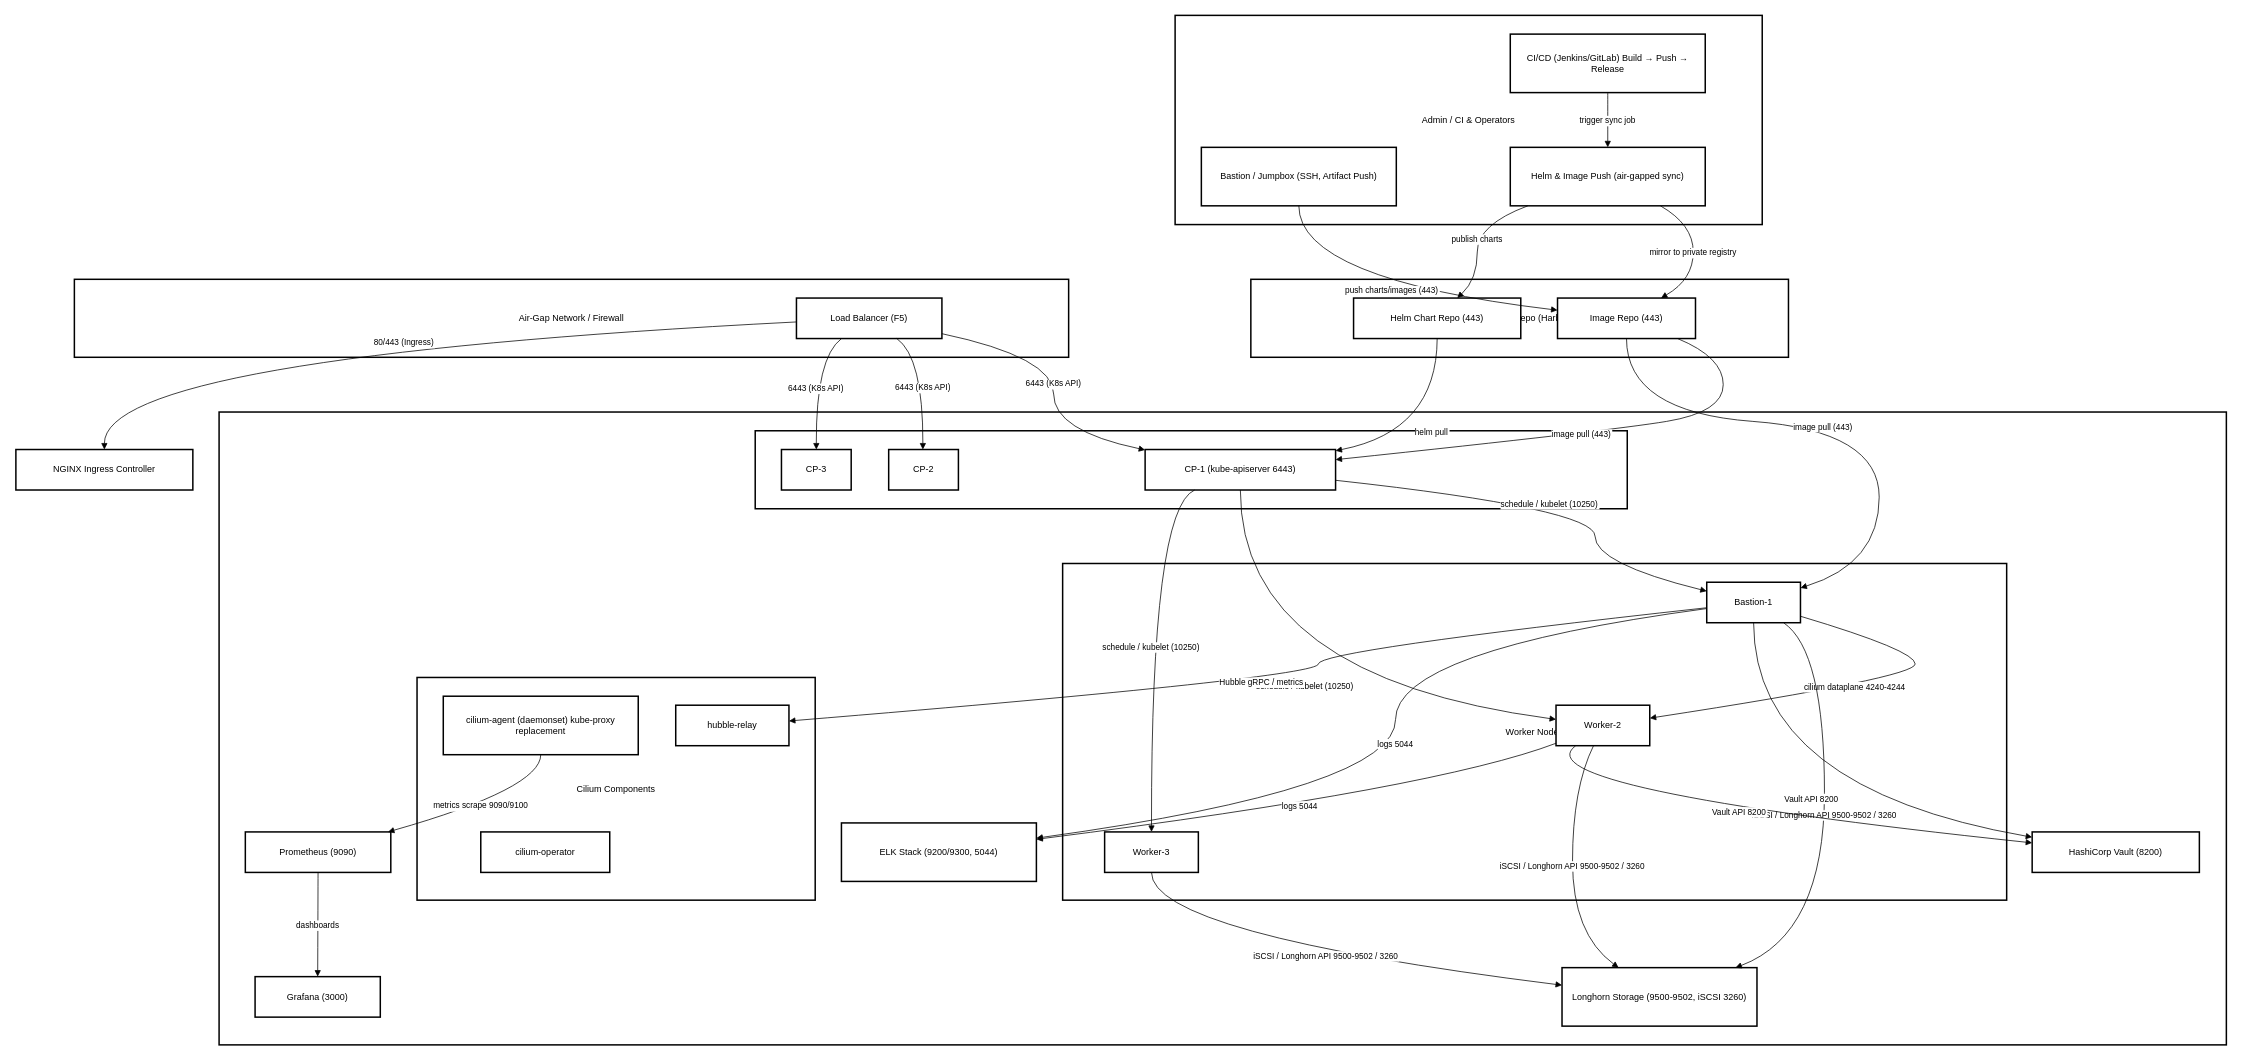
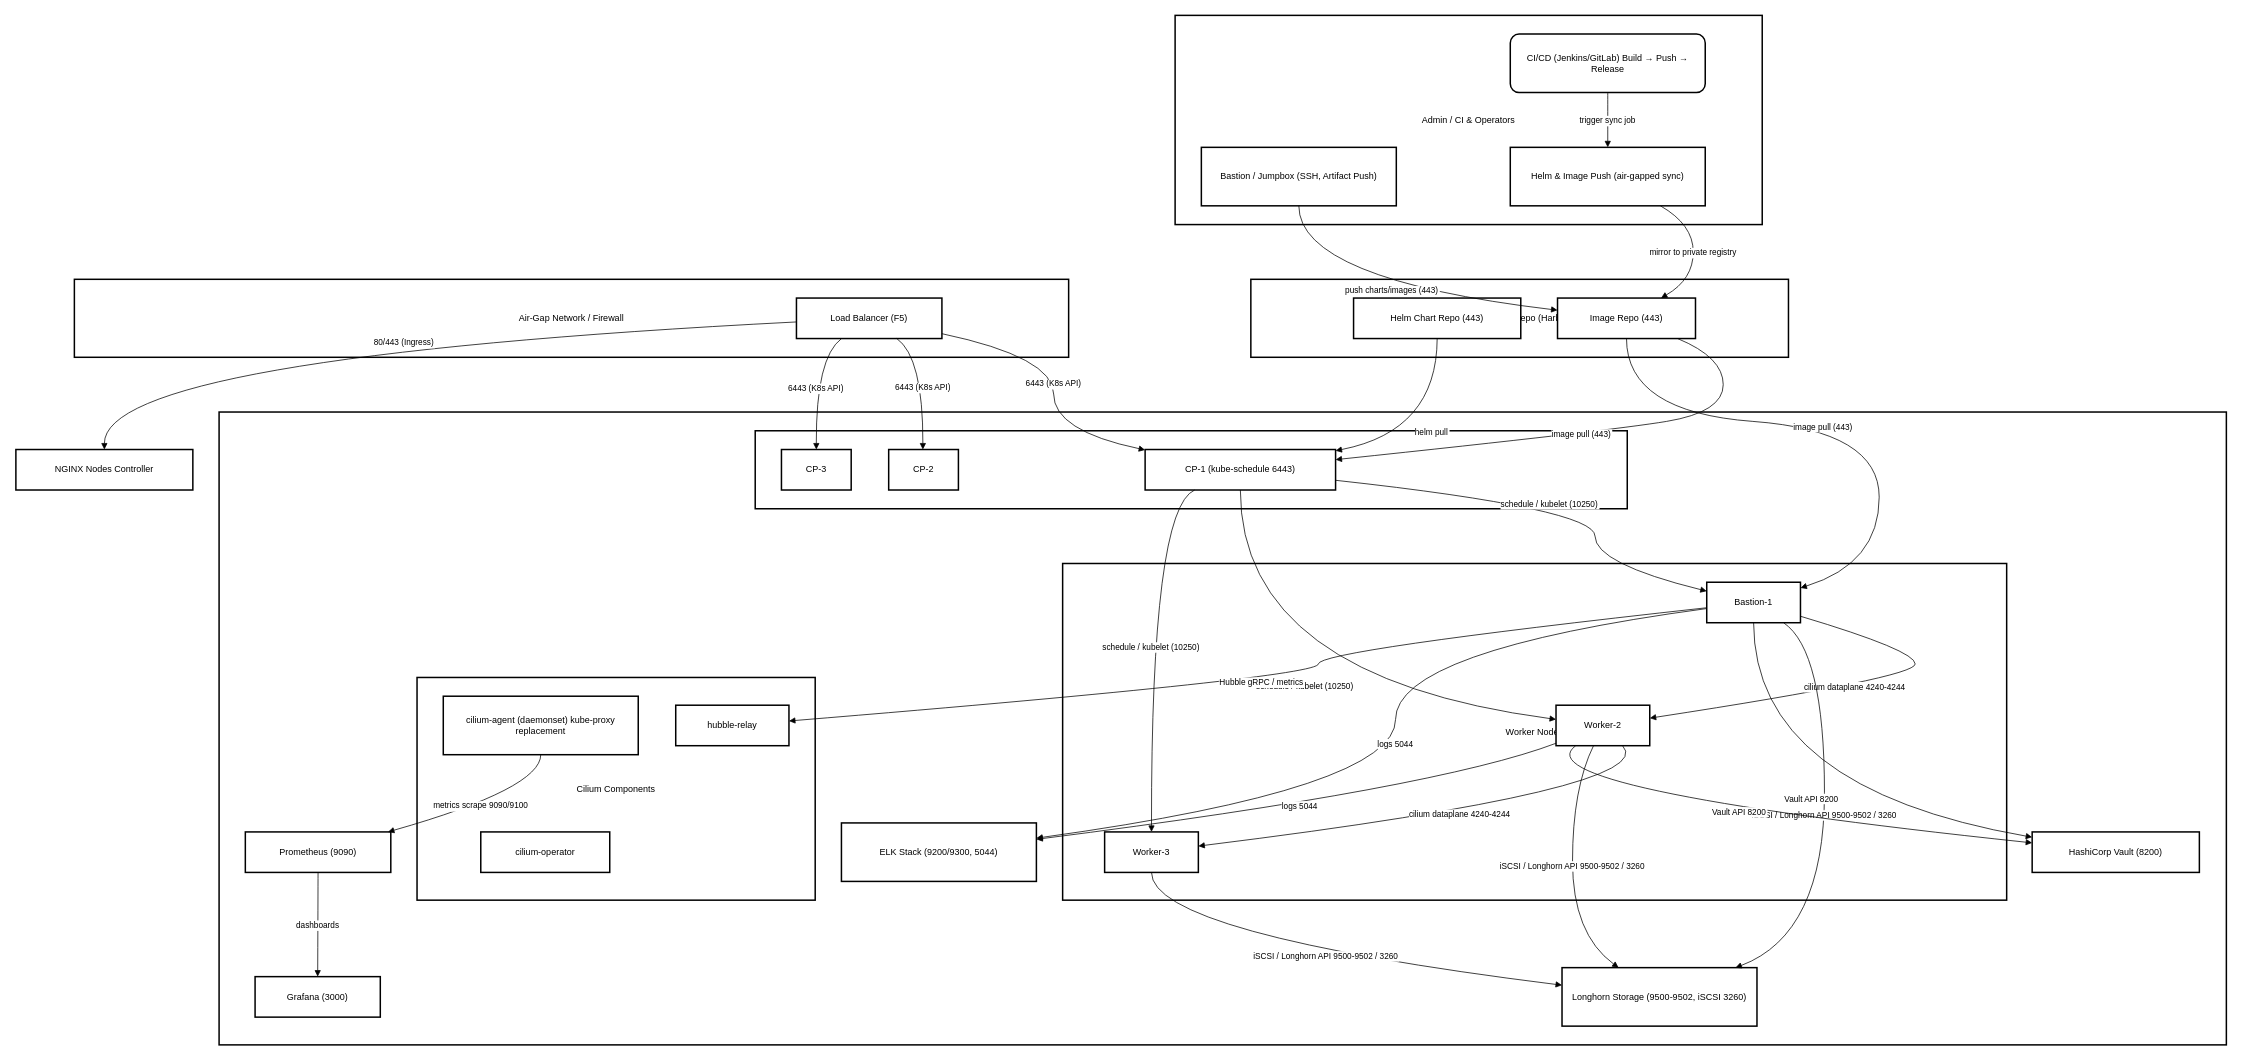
(1608, 63) -> (1608, 63)
(1480, 239) -> none
(104, 470) -> (104, 470)
(1240, 470) -> (1240, 470)
none -> (1424, 814)
